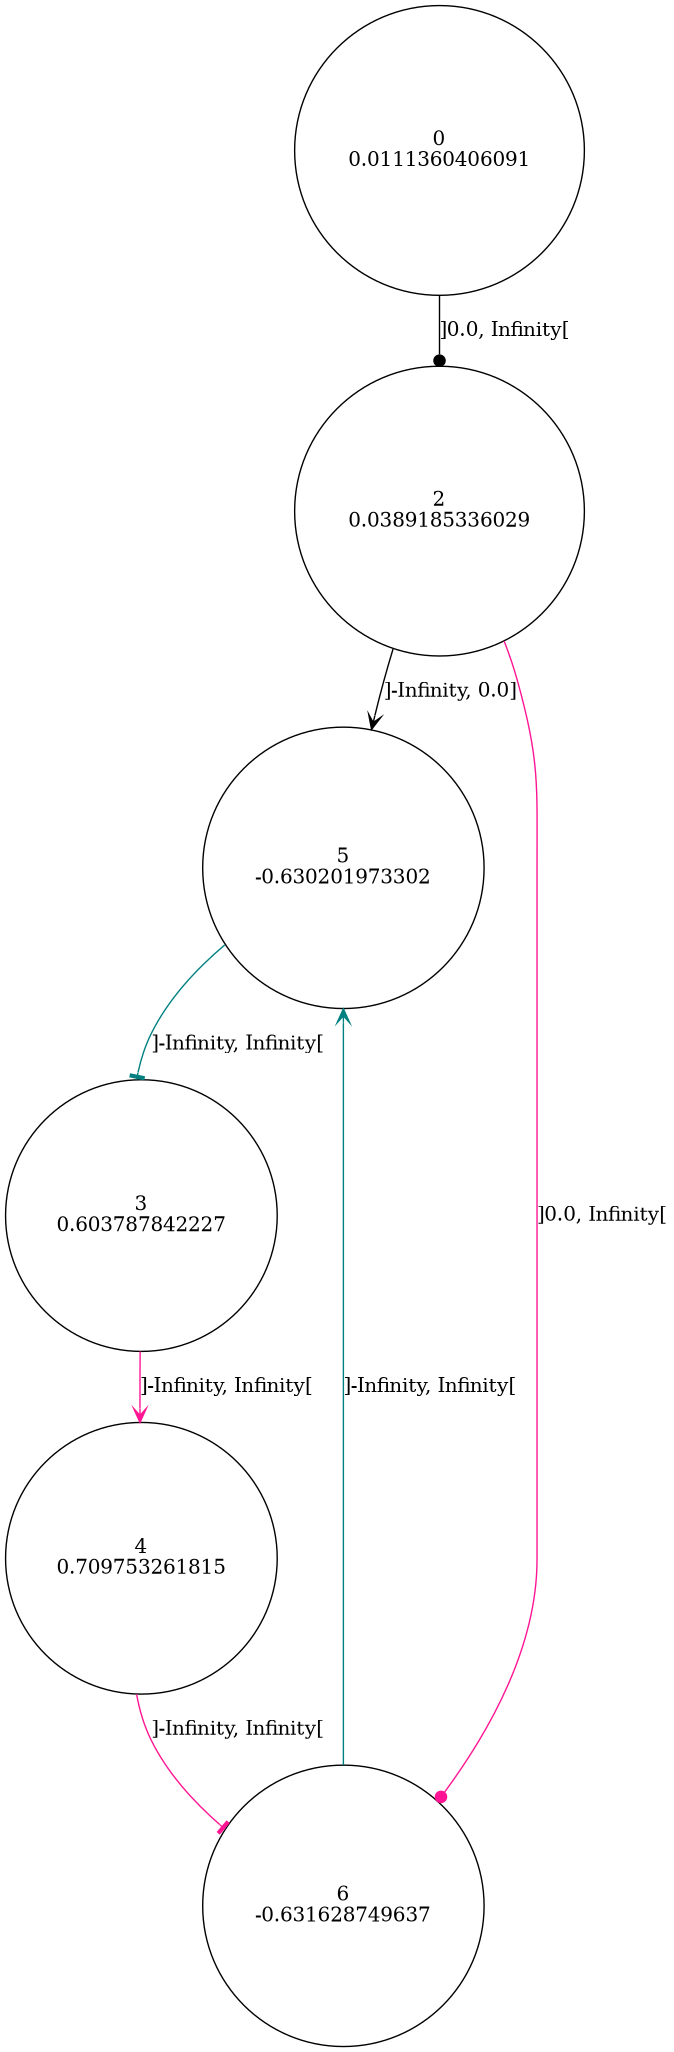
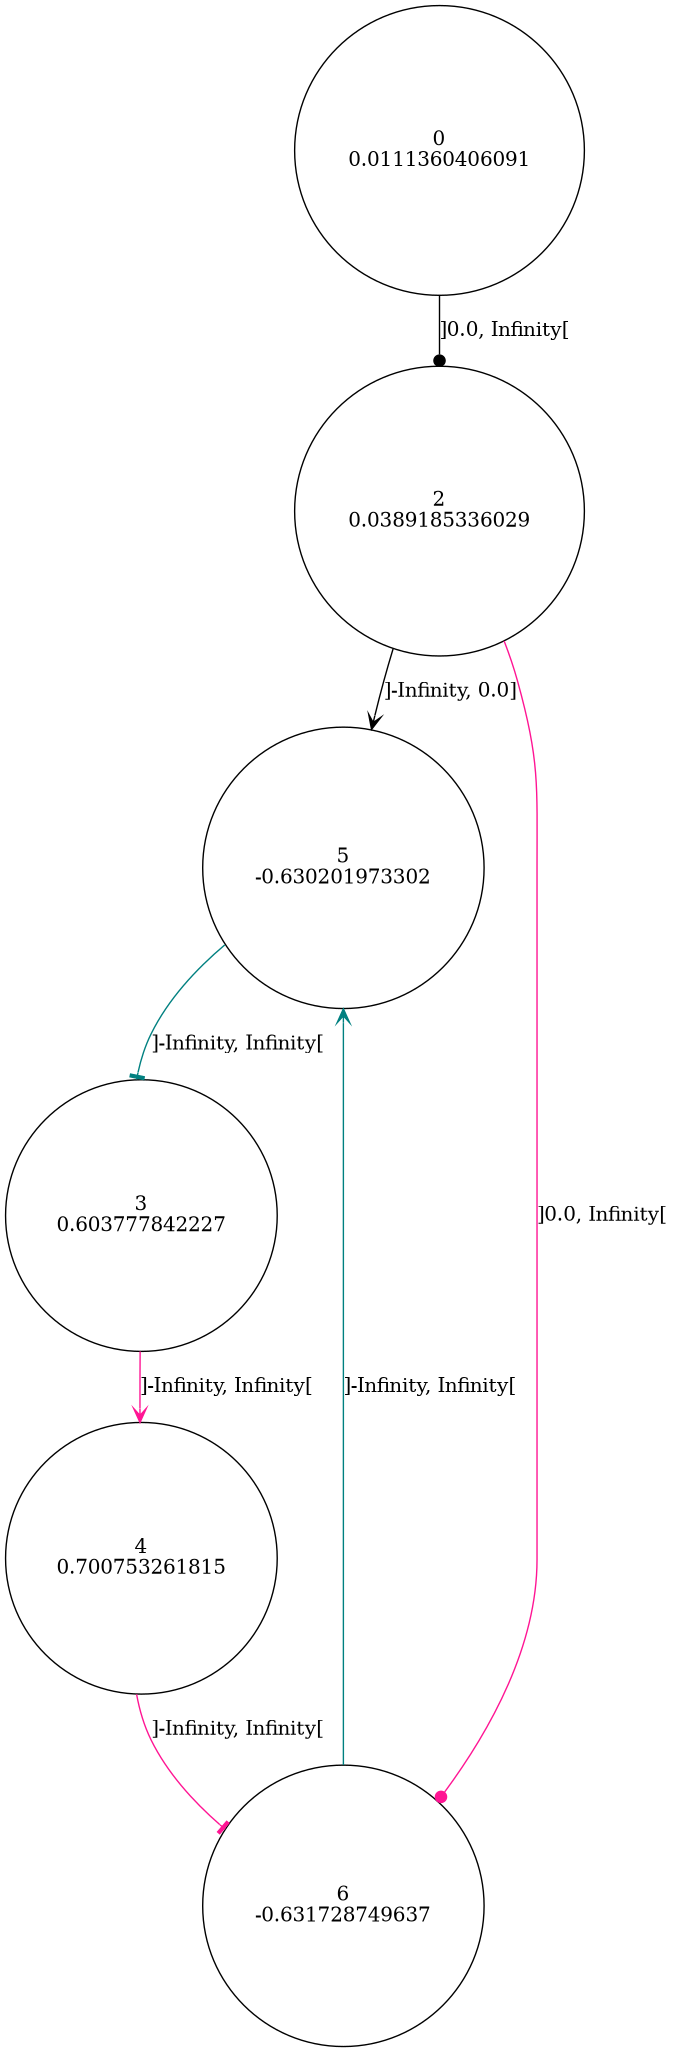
(141, 1216) -> (141, 1216)
(141, 1558) -> (141, 1558)
(343, 1906) -> (343, 1906)
